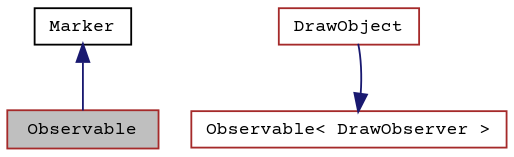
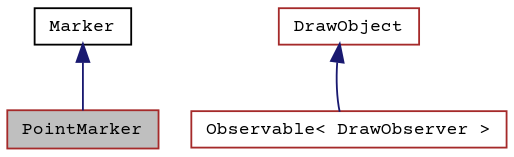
(361, 69) -> (337, 87)
(83, 129) -> (83, 129)
